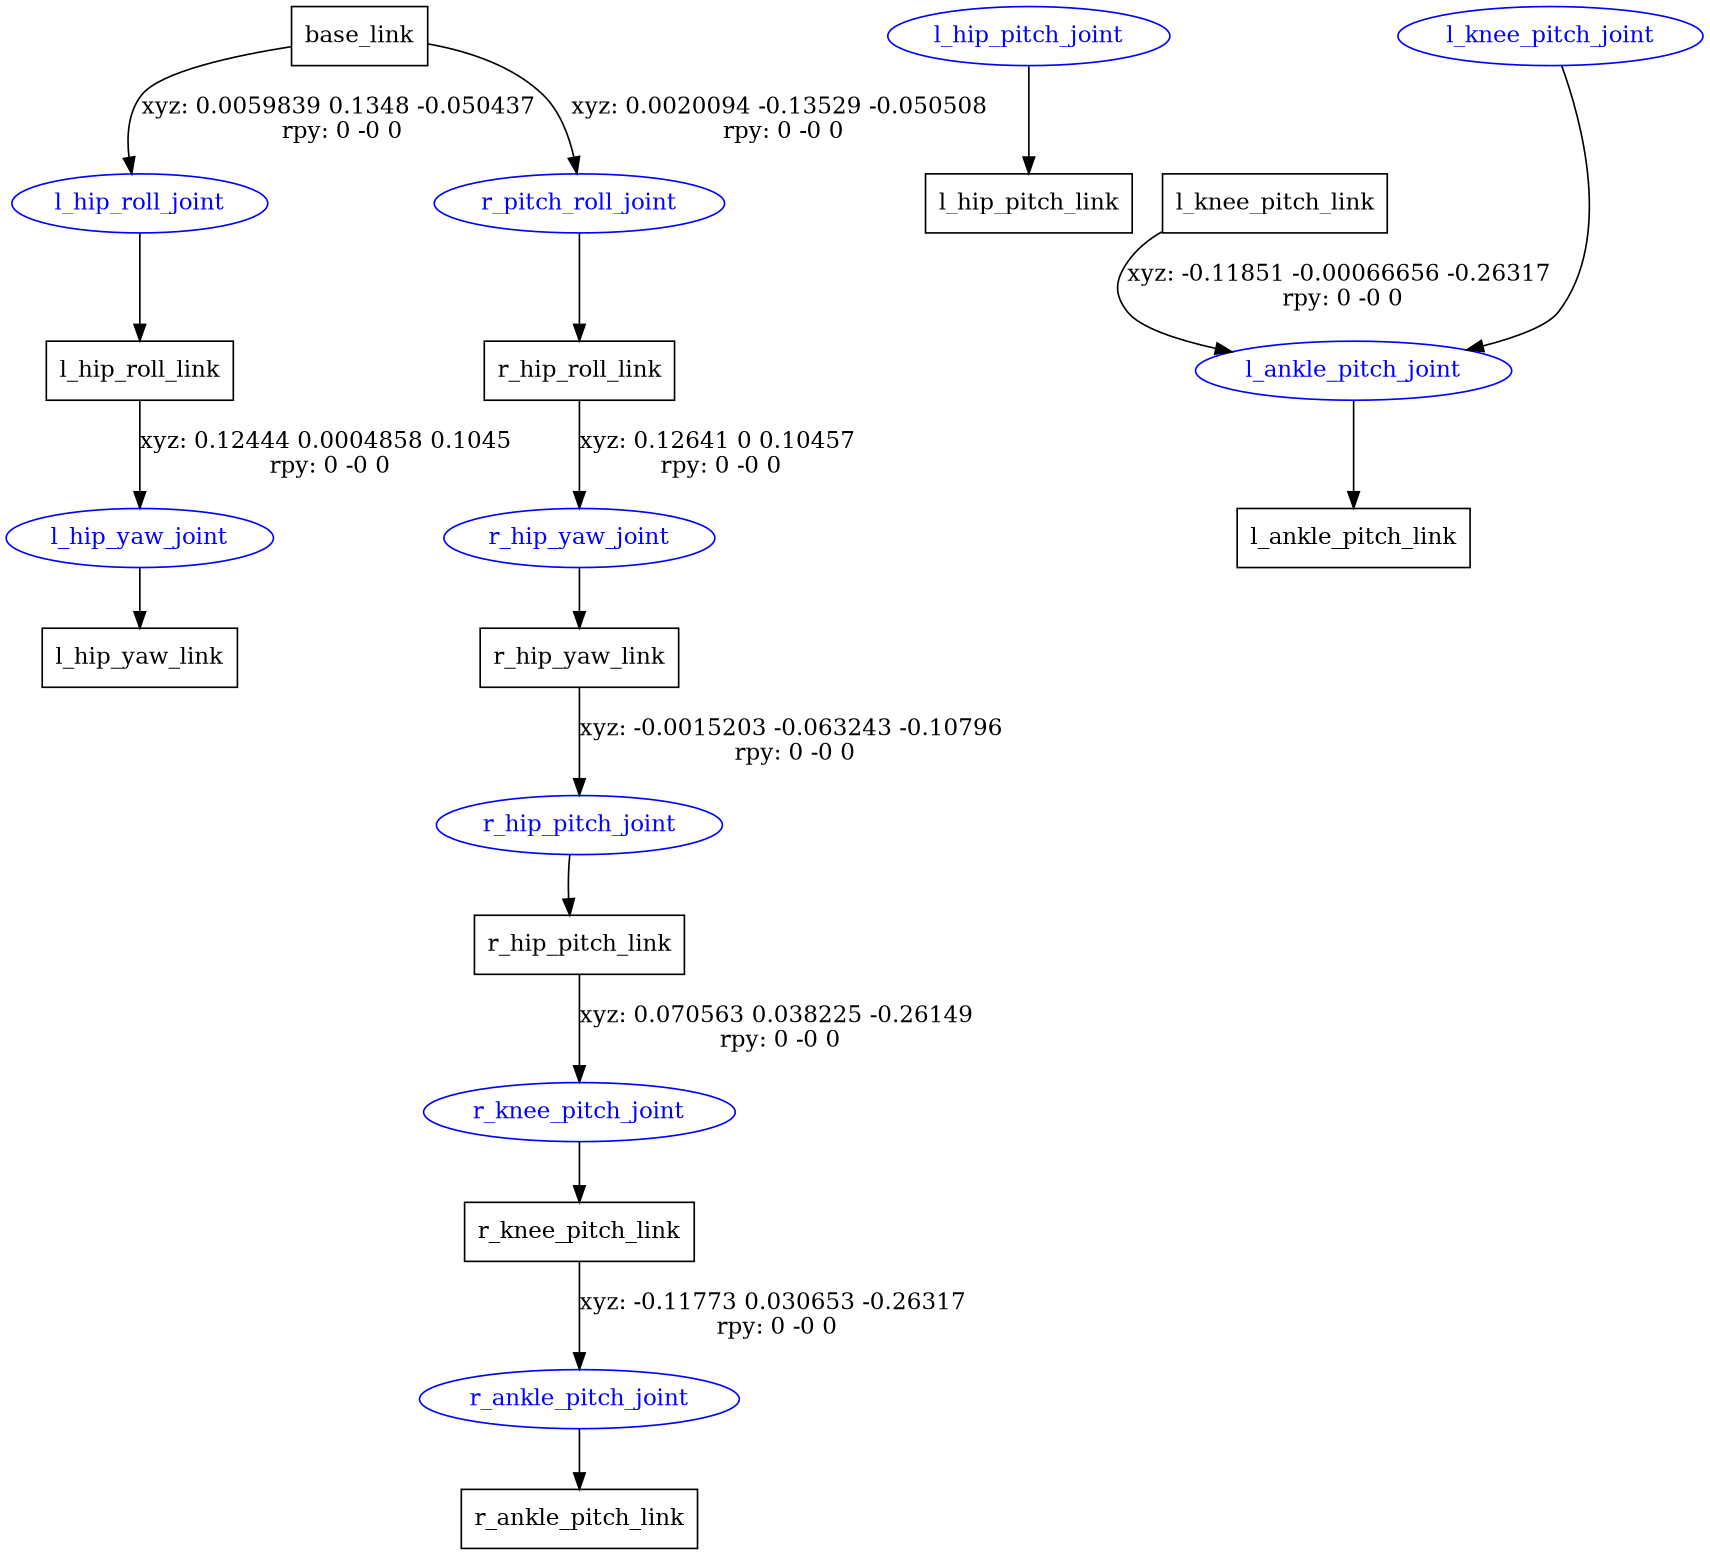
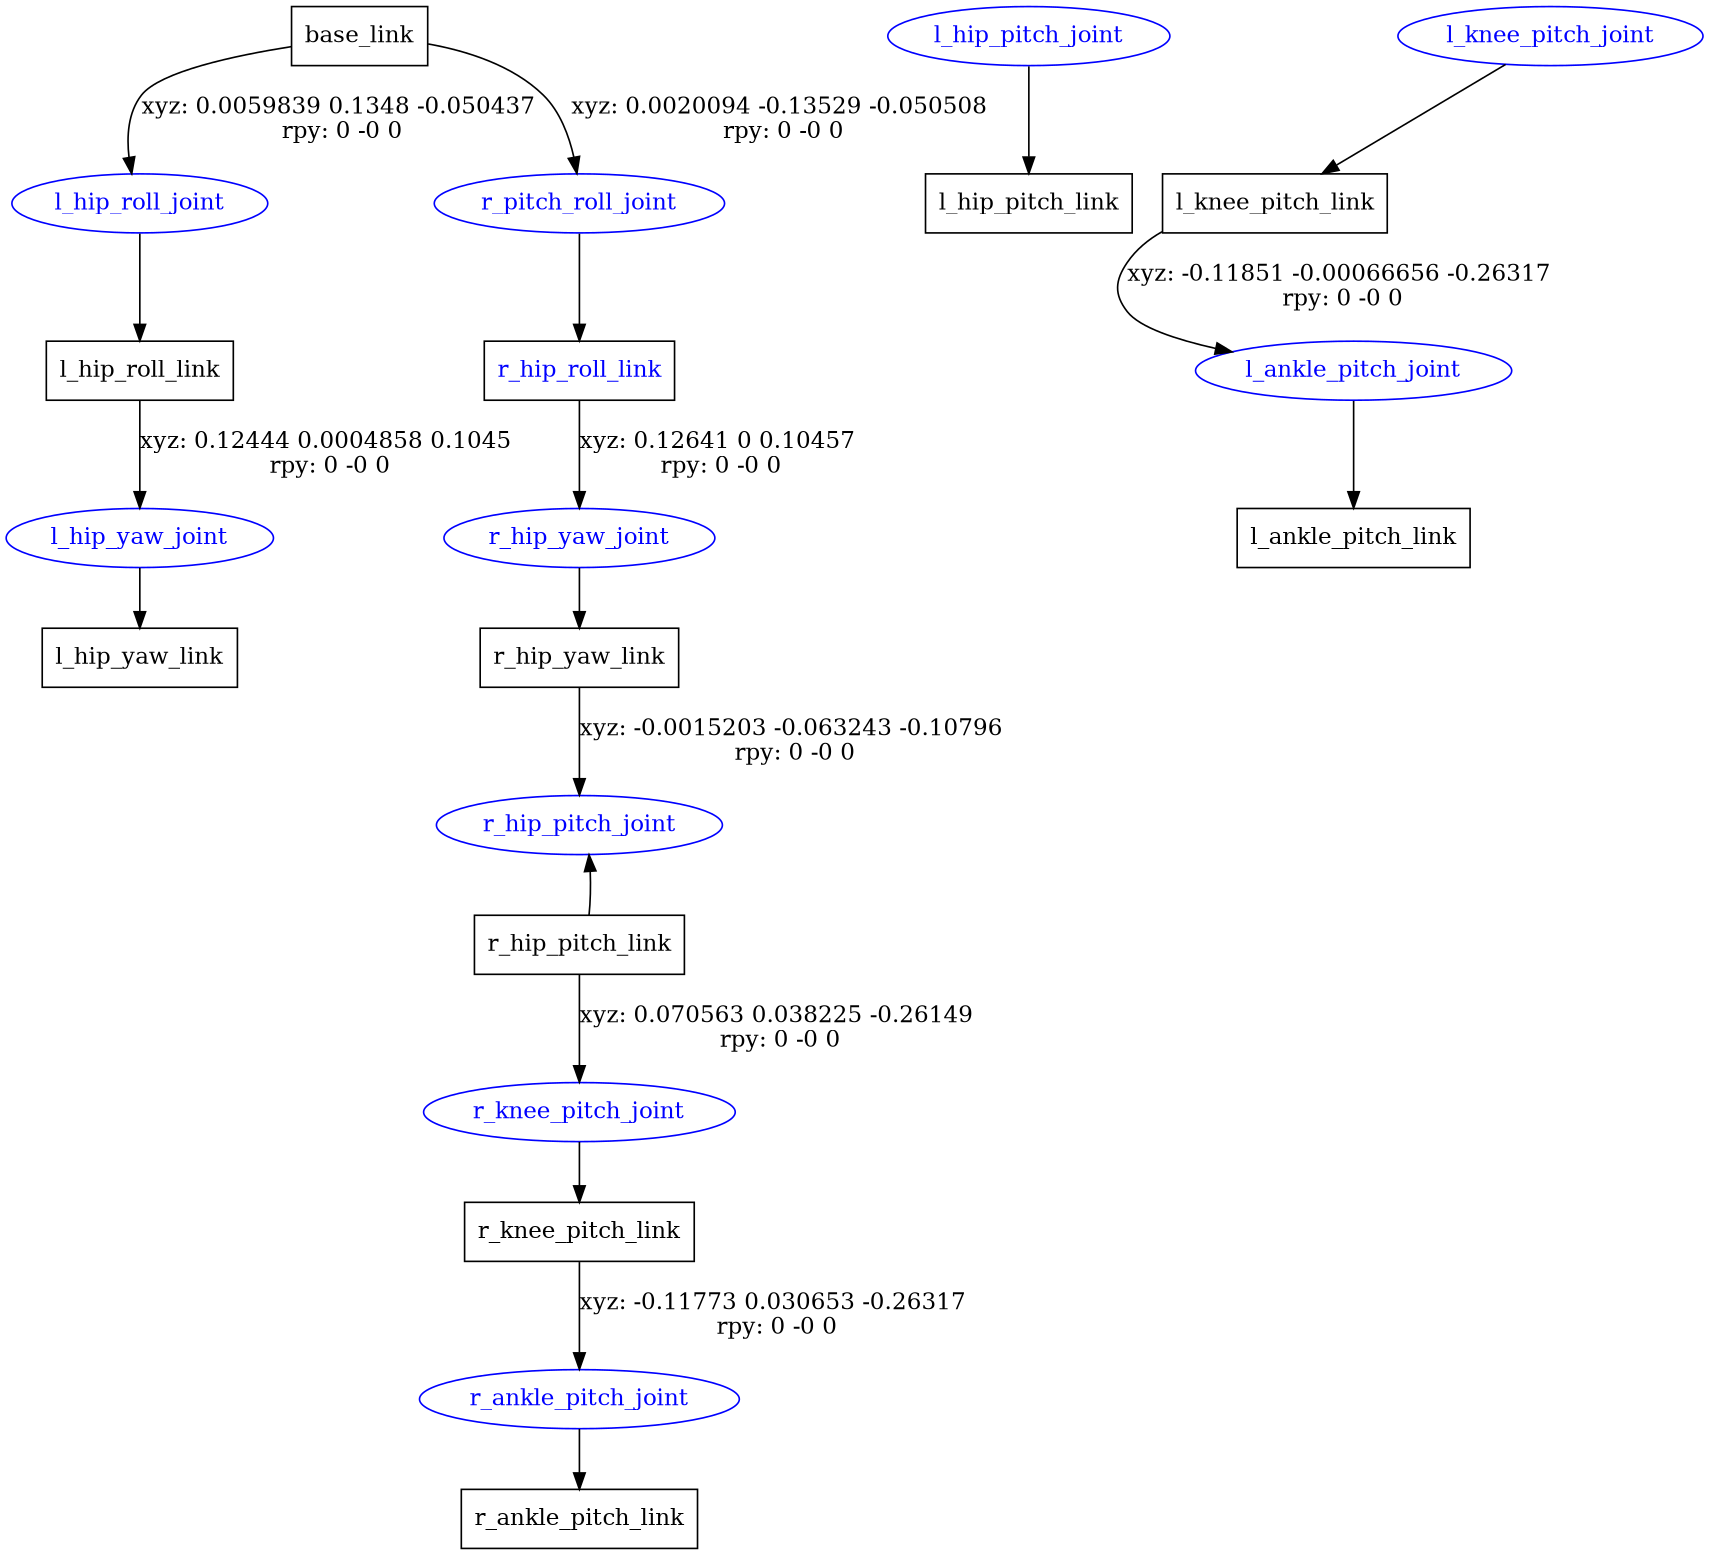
(1587, 232) -> (1421, 115)
(579, 371) -> (579, 371)
(568, 877) -> (590, 893)
